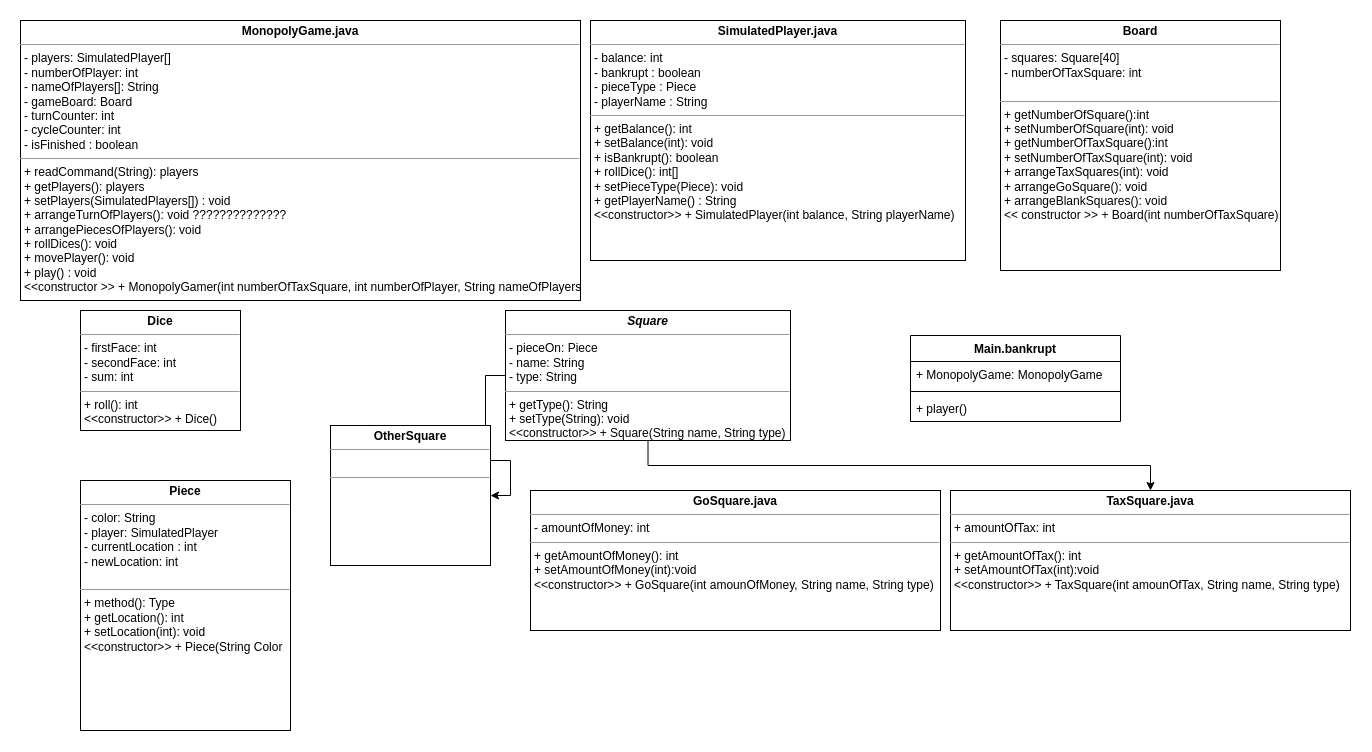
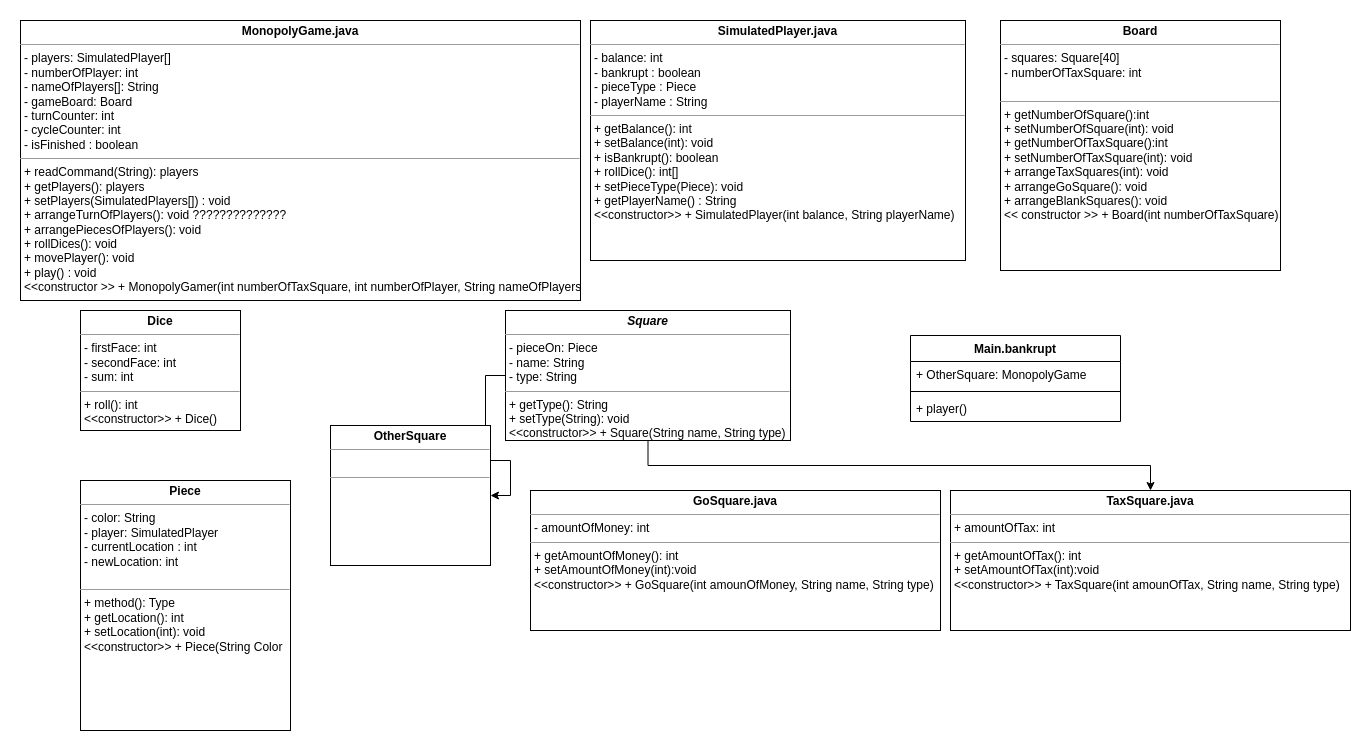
(1002, 375) -> (1000, 375)
